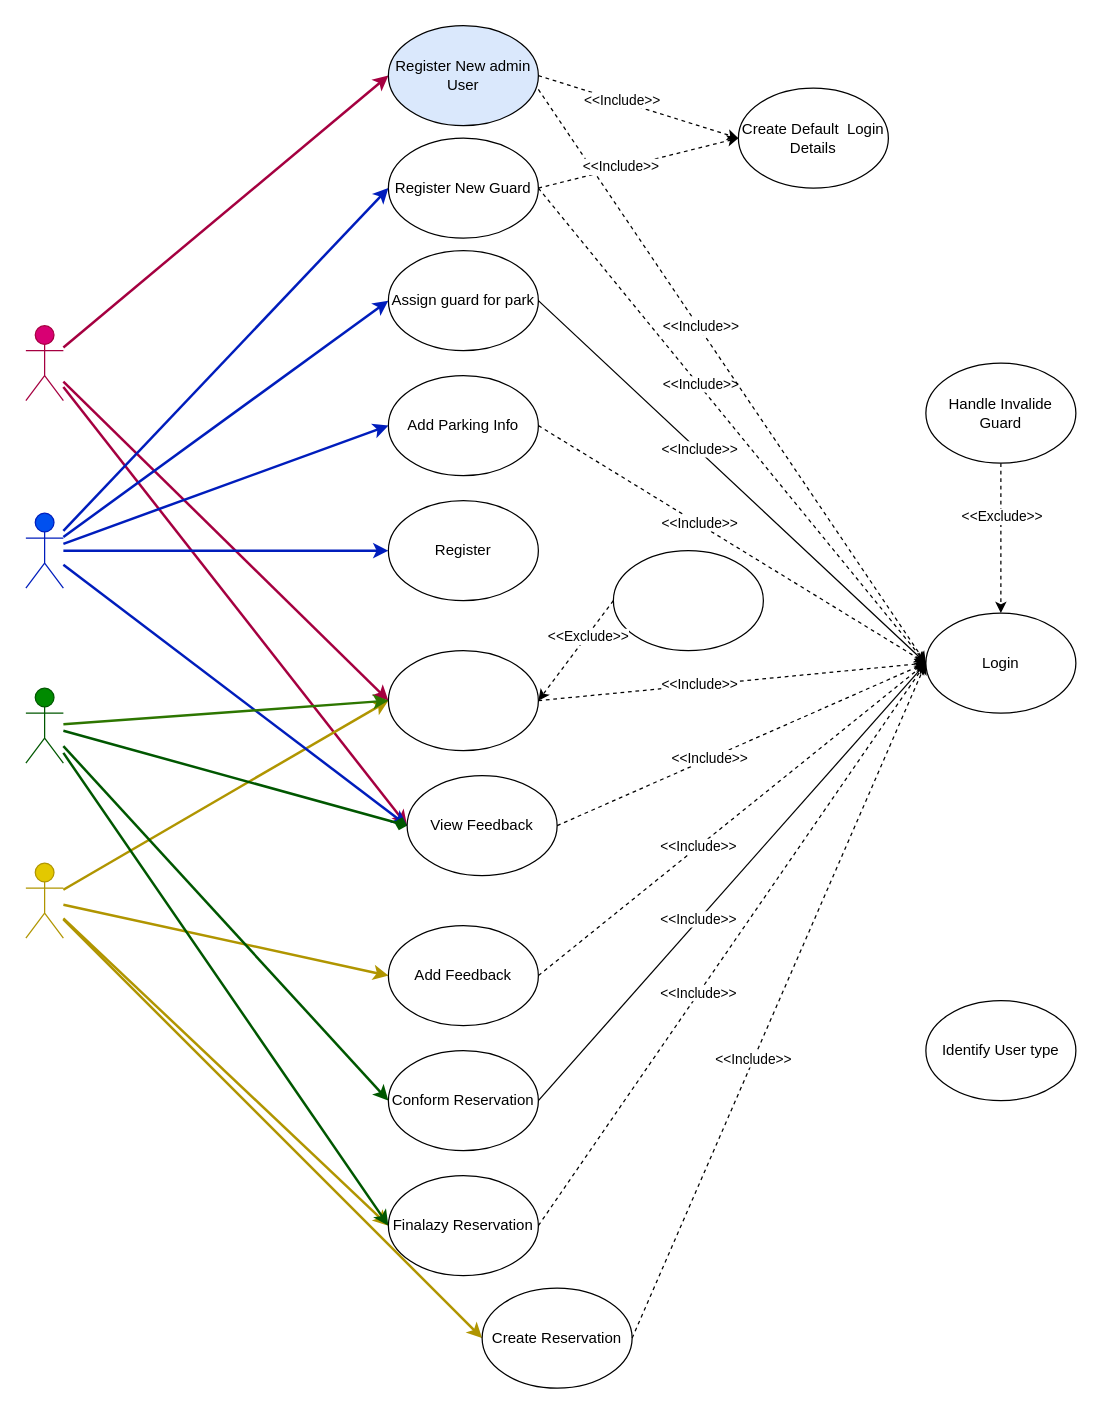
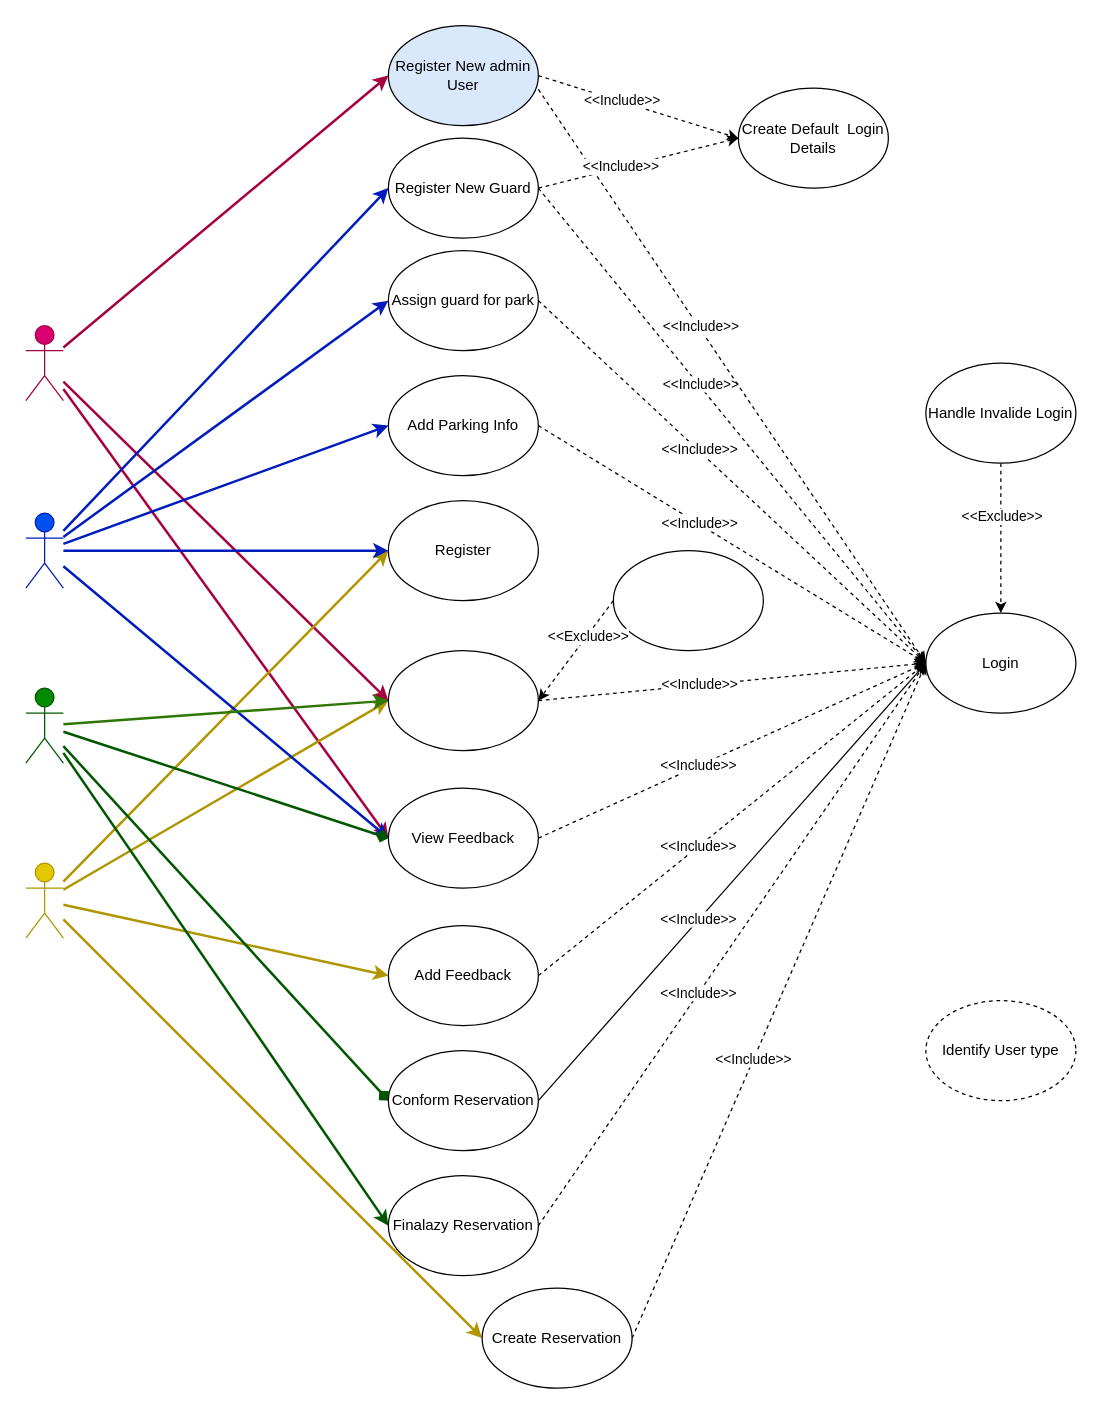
(1001, 413) -> (1001, 413)
(810, 555) -> (810, 555)
none -> (222, 720)
(482, 826) -> (463, 838)
(1001, 1051) -> (1001, 1051)
(234, 1080) -> none
(379, 1091) -> (379, 1090)
